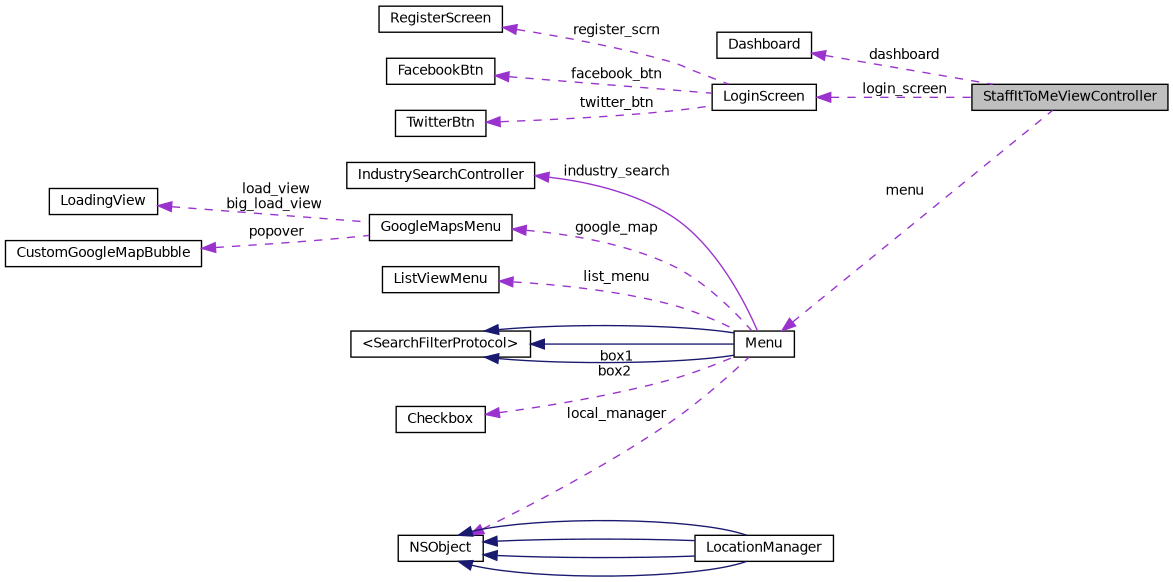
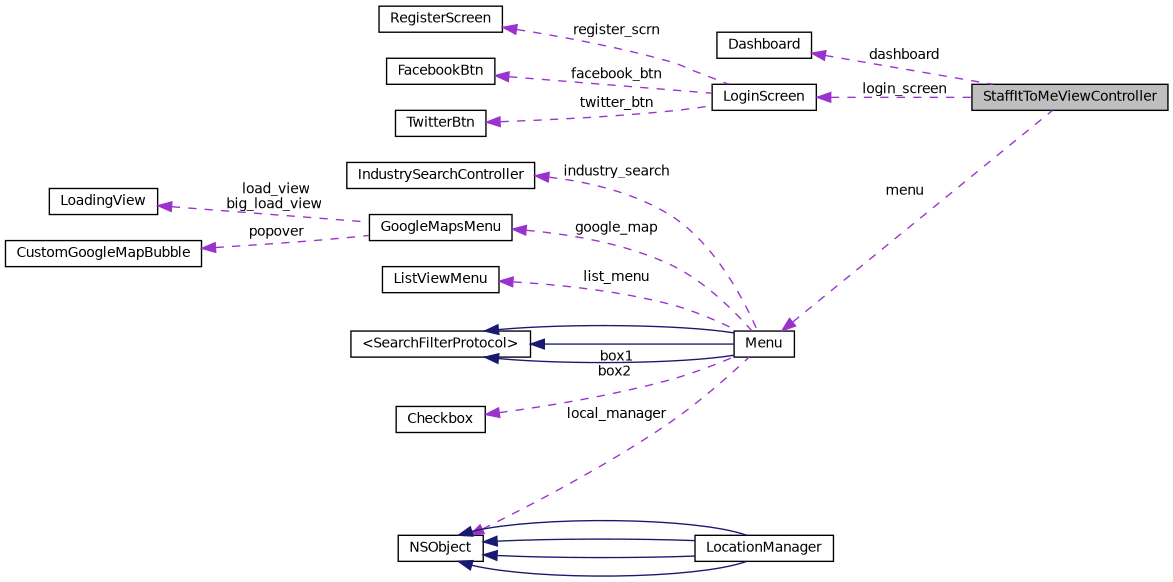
(678, 221) -> (678, 221)
